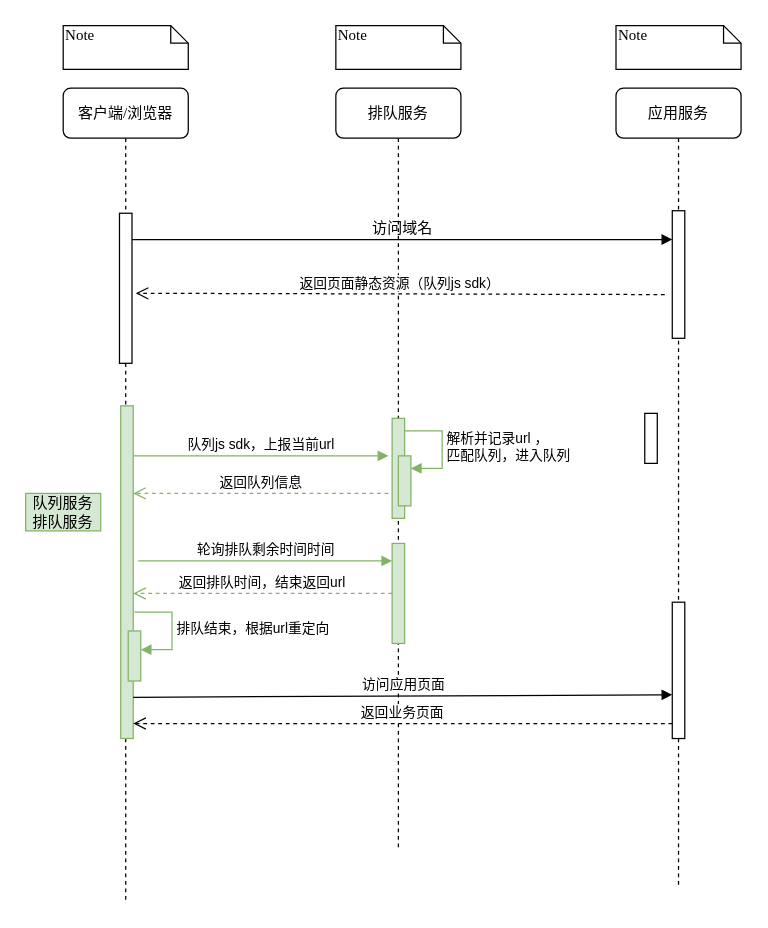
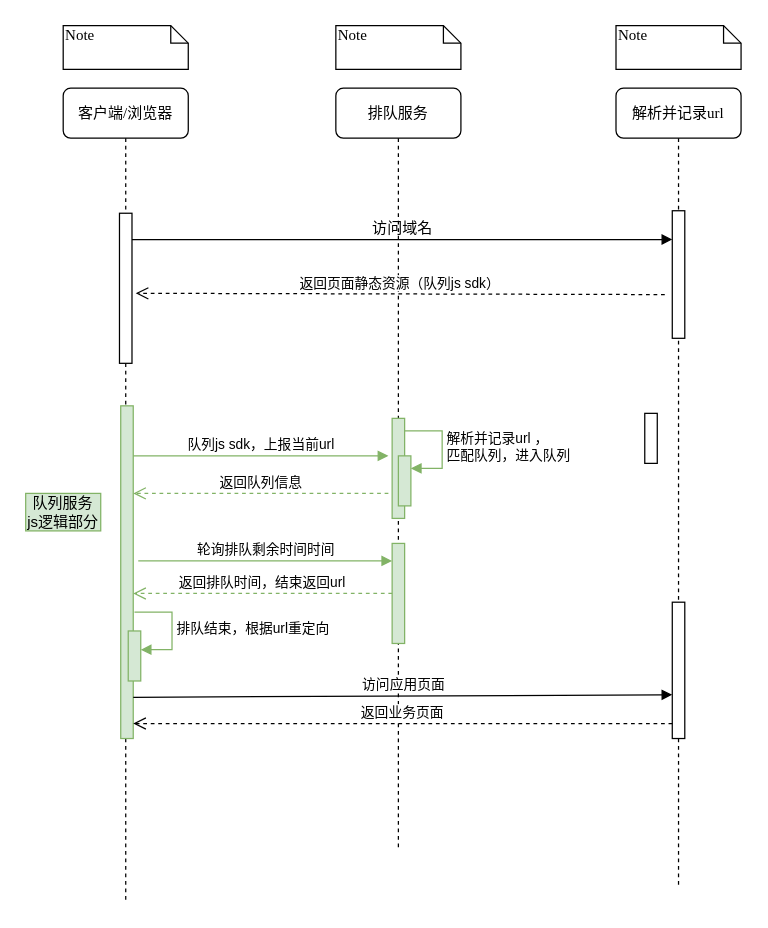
(678, 113) -> (678, 113)
(63, 512) -> (63, 512)
